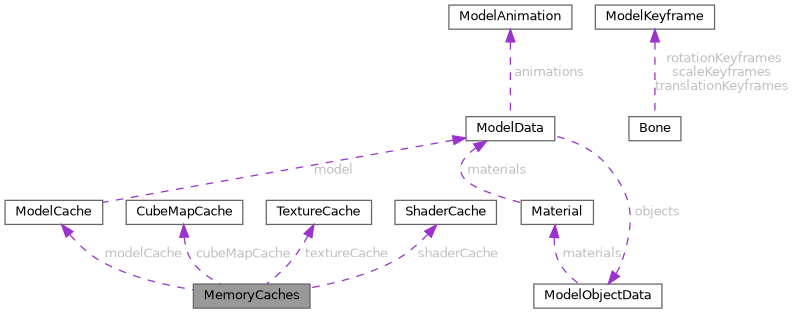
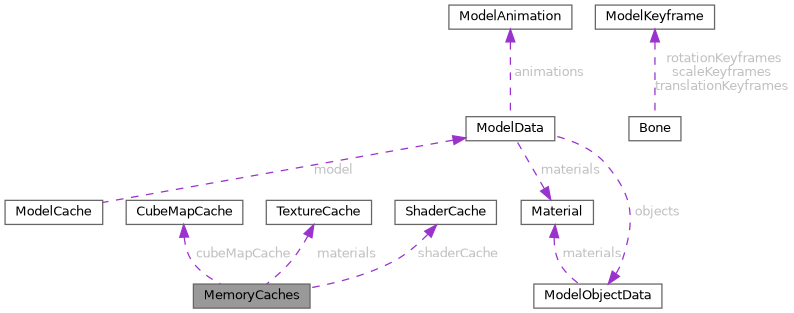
(474, 186) -> (530, 165)
(345, 254) -> (345, 254)
(126, 273) -> none
